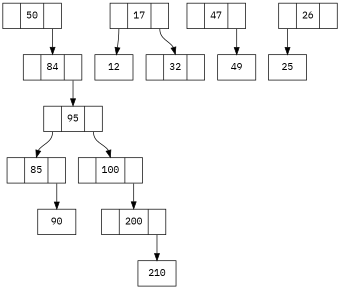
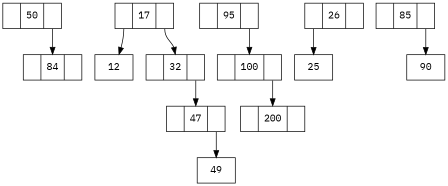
(73, 90) -> none
none -> (196, 90)
(47, 142) -> none
(157, 273) -> none
